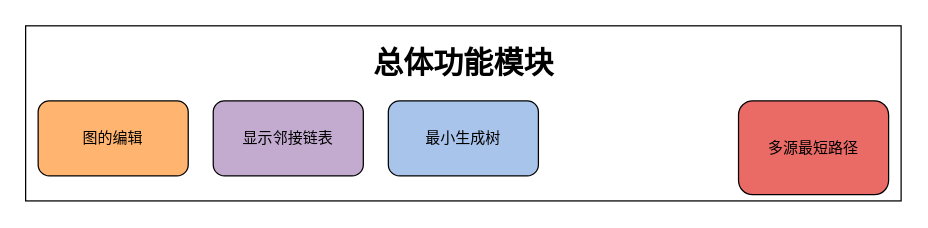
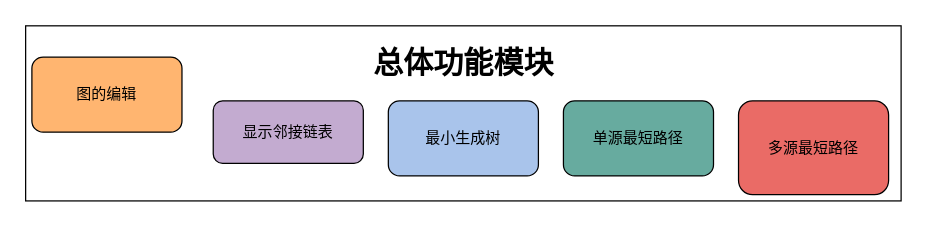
(113, 138) -> (107, 94)
(288, 138) -> (288, 132)
none -> (638, 138)
